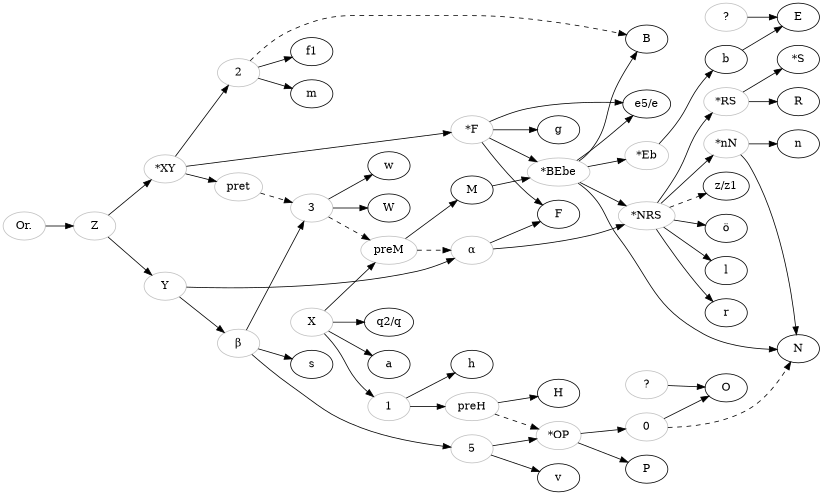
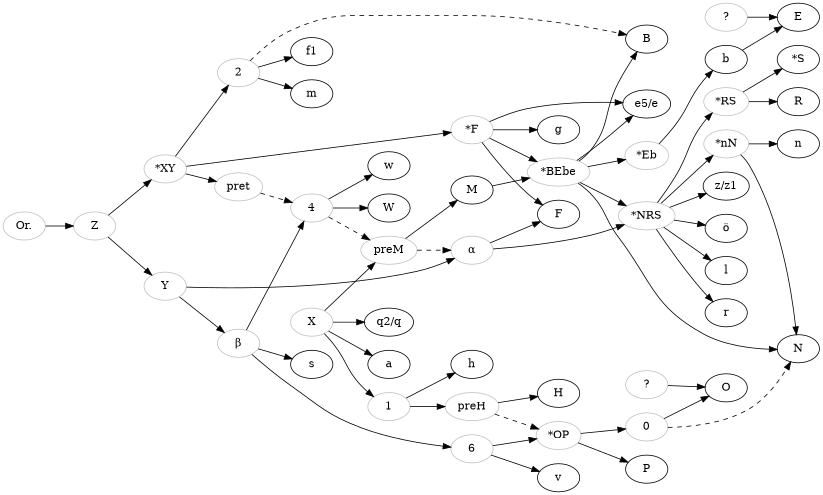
(684, 202) -> (684, 202)
(312, 208) -> (312, 208)
(472, 449) -> (472, 449)
